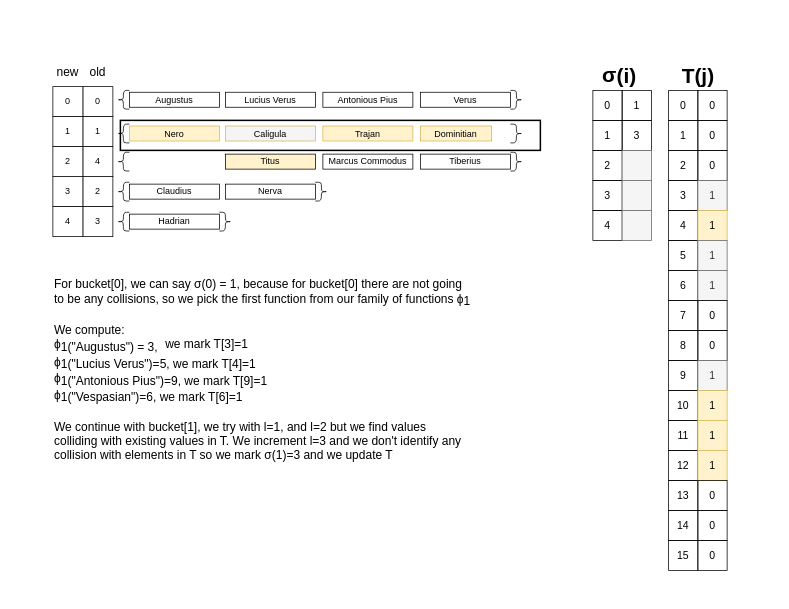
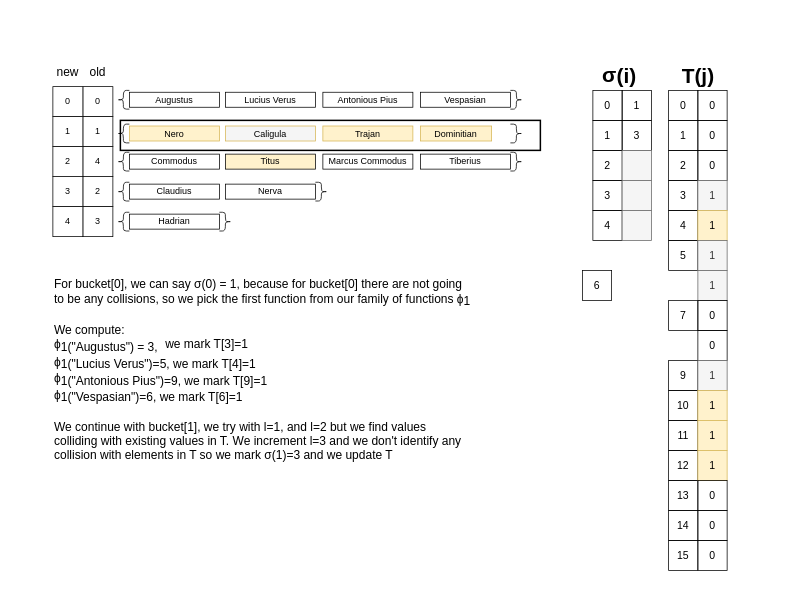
(465, 100) -> (465, 100)
none -> (174, 162)
(683, 285) -> (597, 285)
(683, 345) -> none
